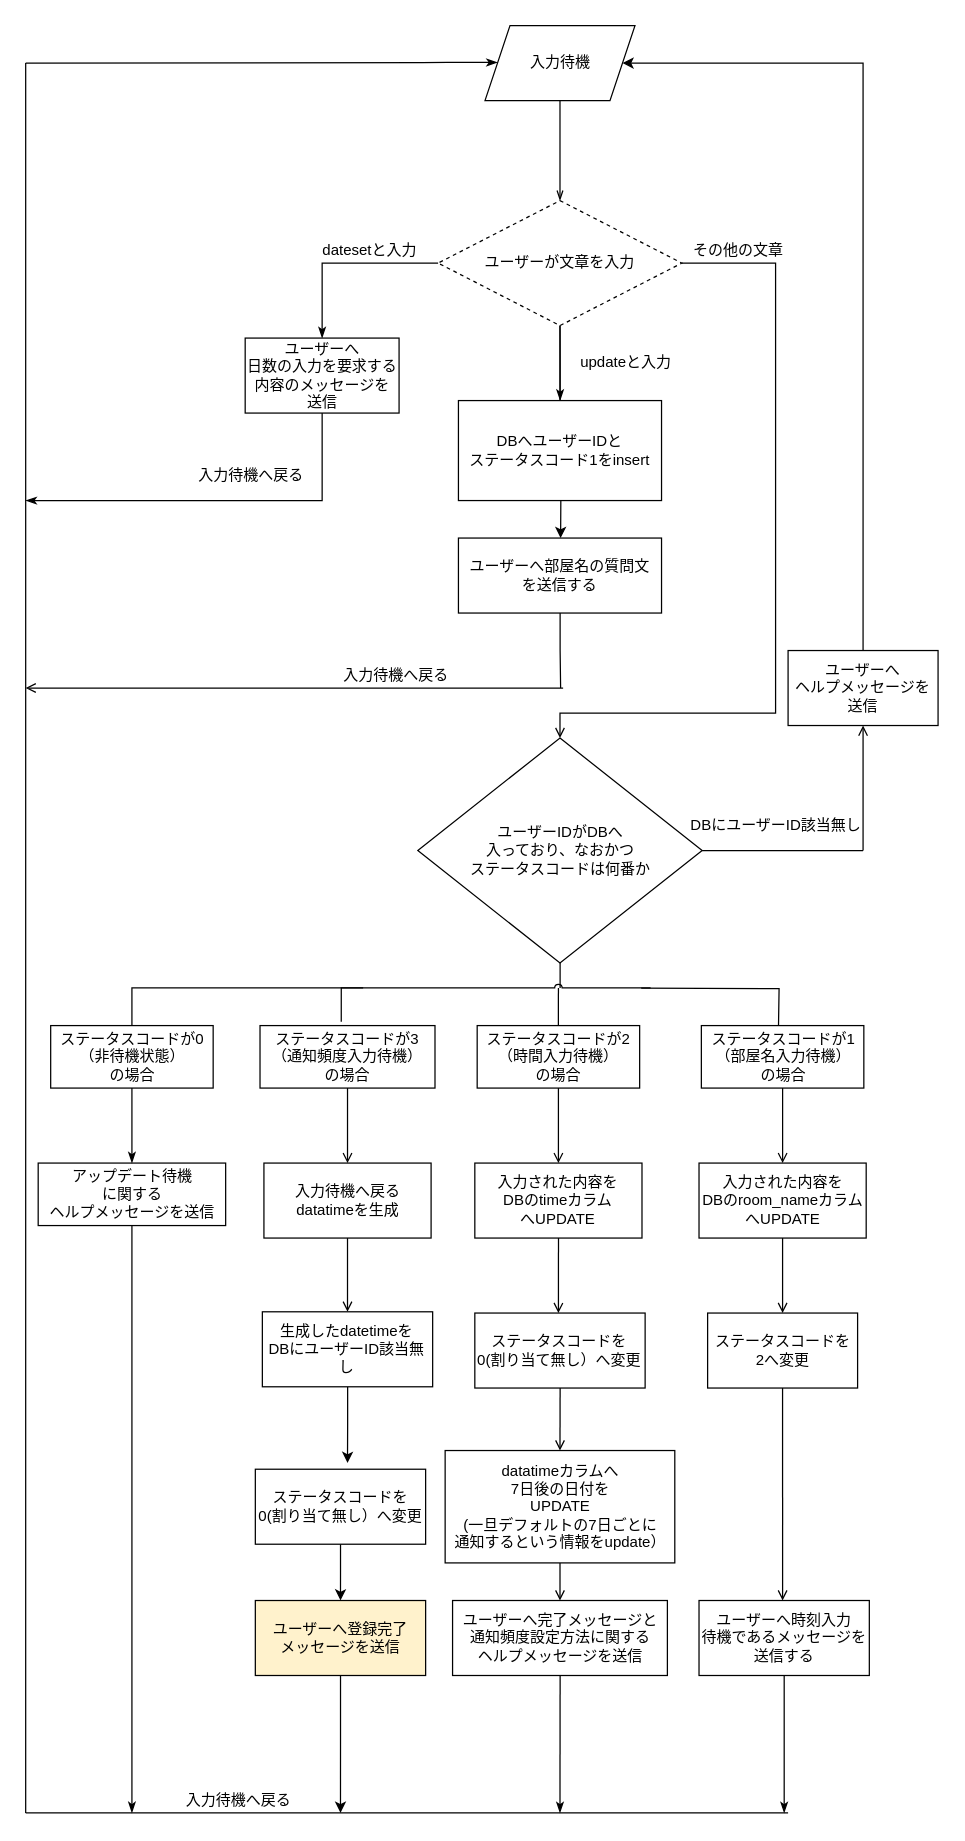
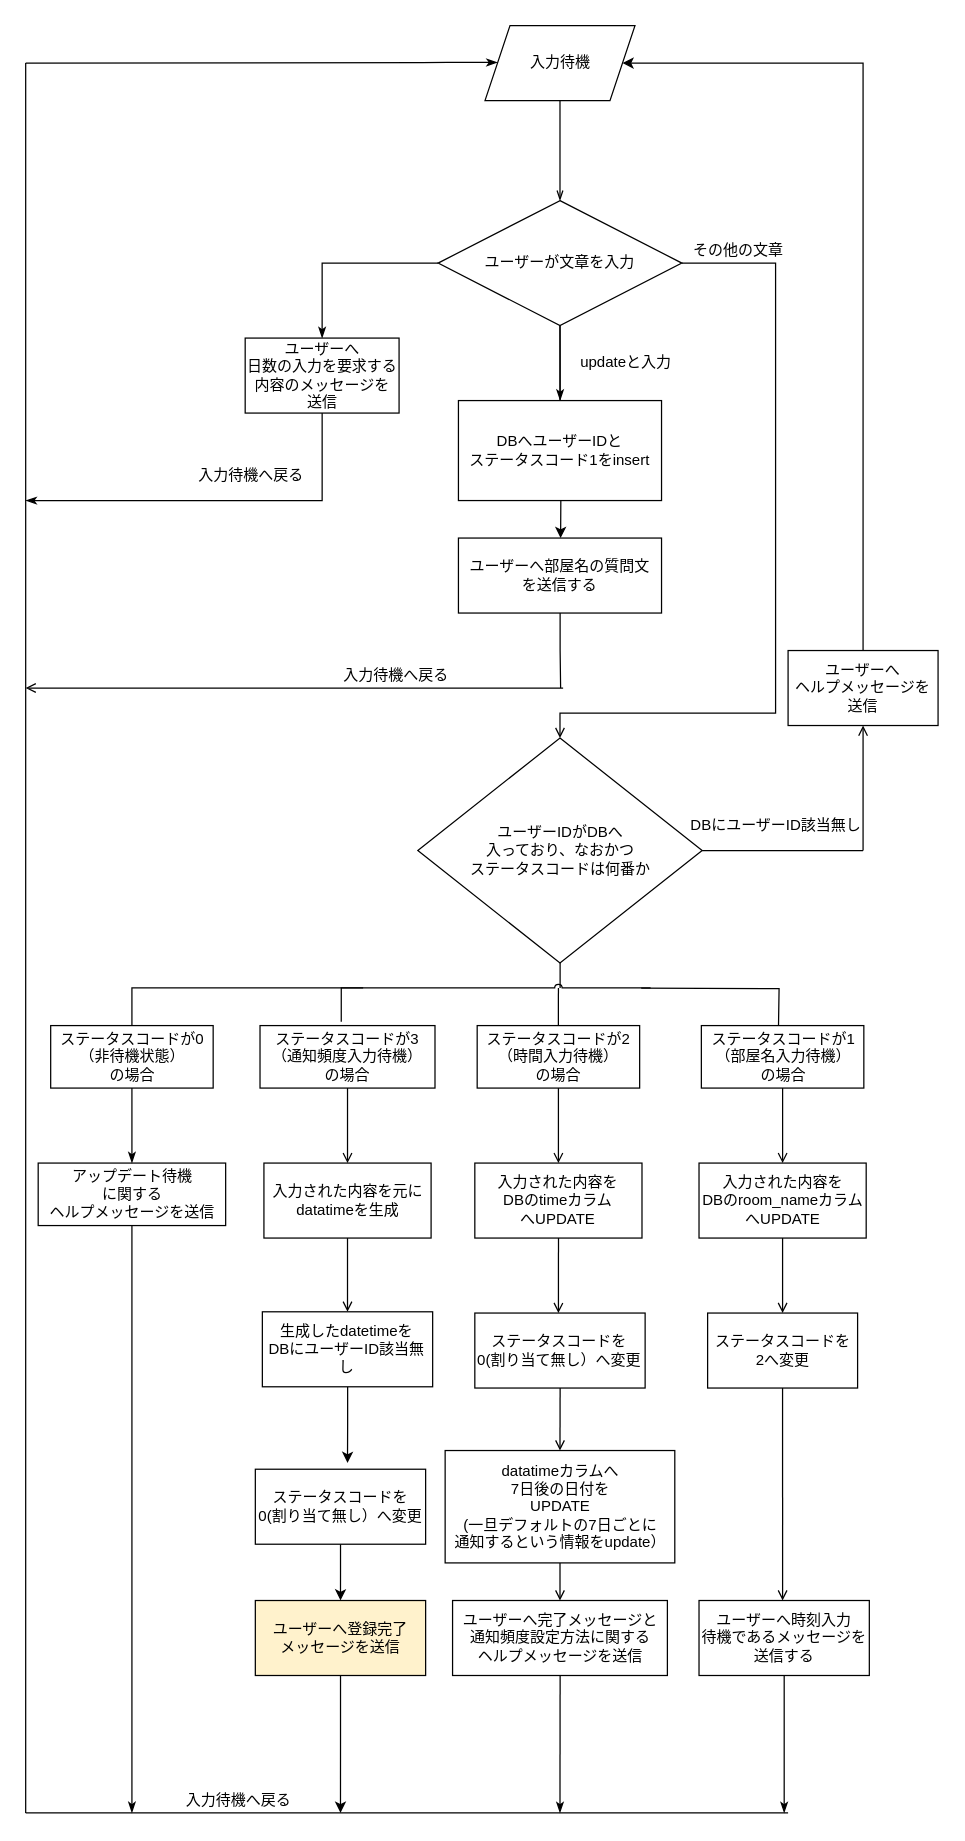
(369, 251) -> none
(560, 263) -> (560, 263)
(348, 1201) -> (348, 1201)
